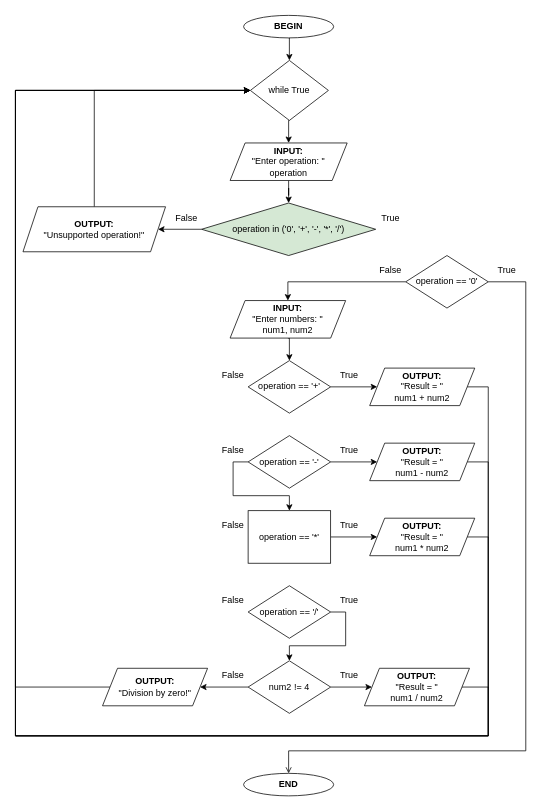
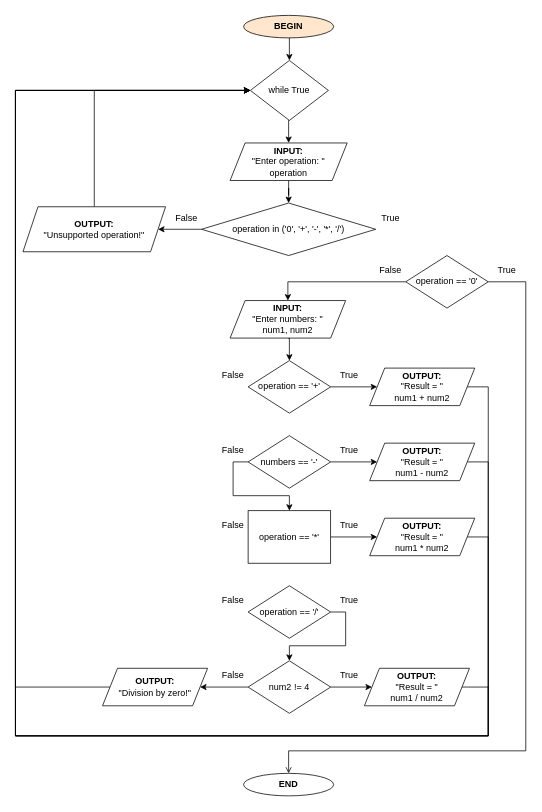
(288, 27) -> (288, 27)
(288, 229) -> (288, 229)
(289, 462) -> (289, 462)
